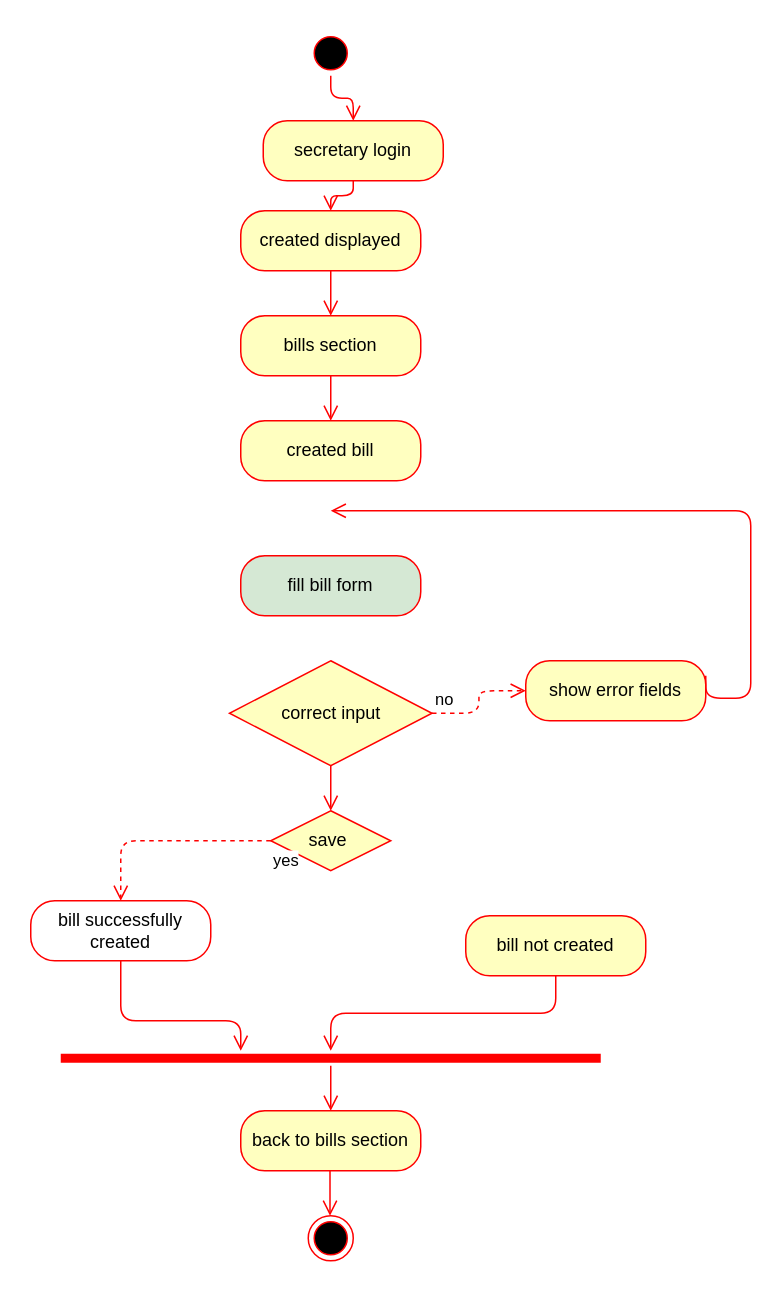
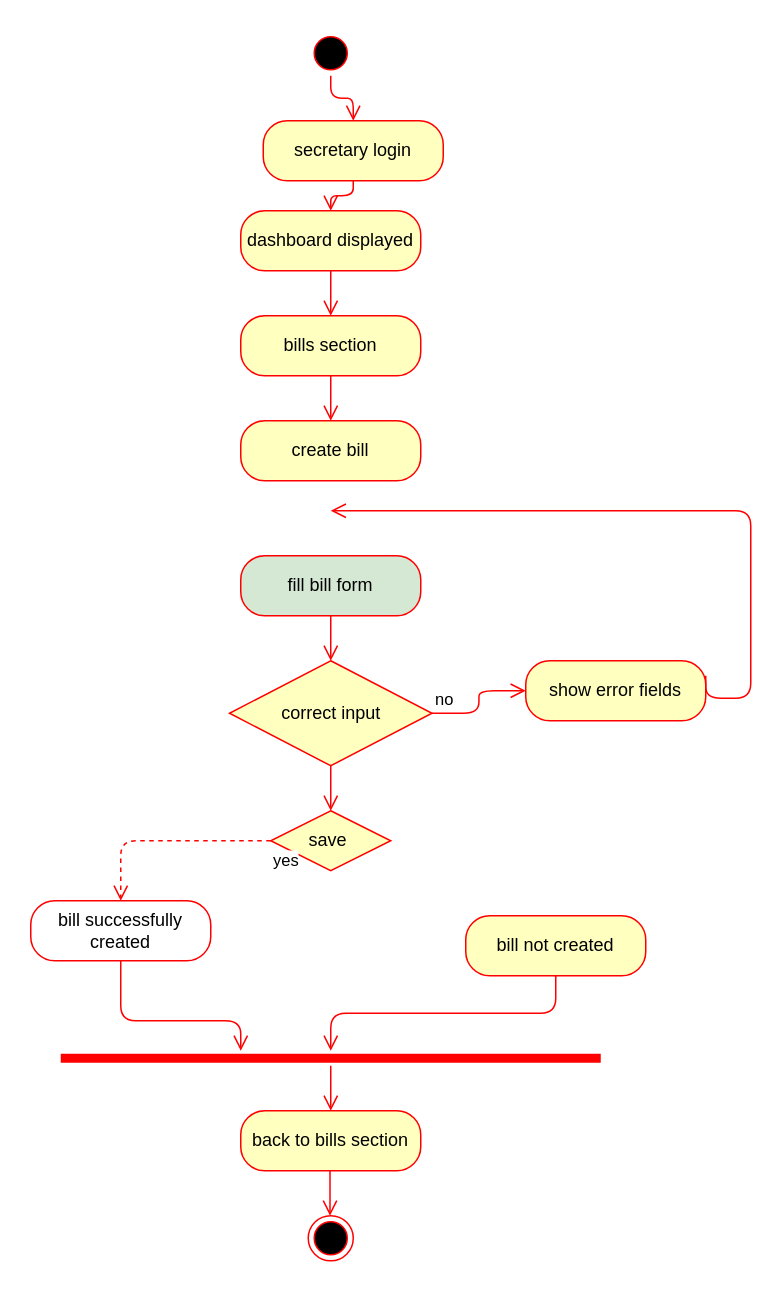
(331, 241) -> (331, 241)
(331, 451) -> (331, 451)
none -> (331, 636)
(479, 703) -> (479, 703)
